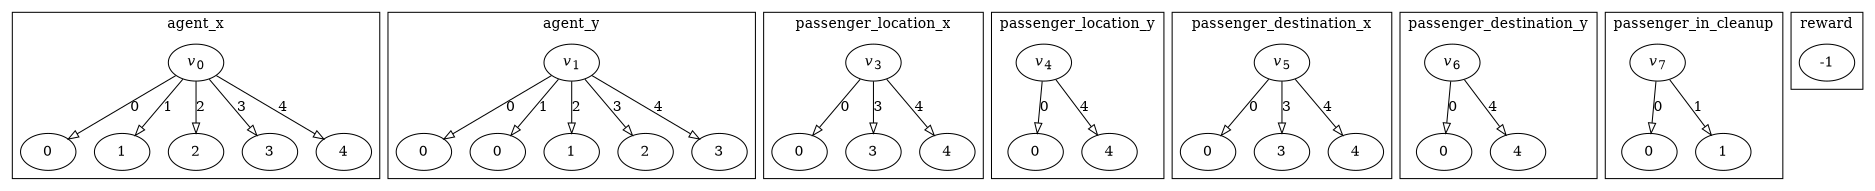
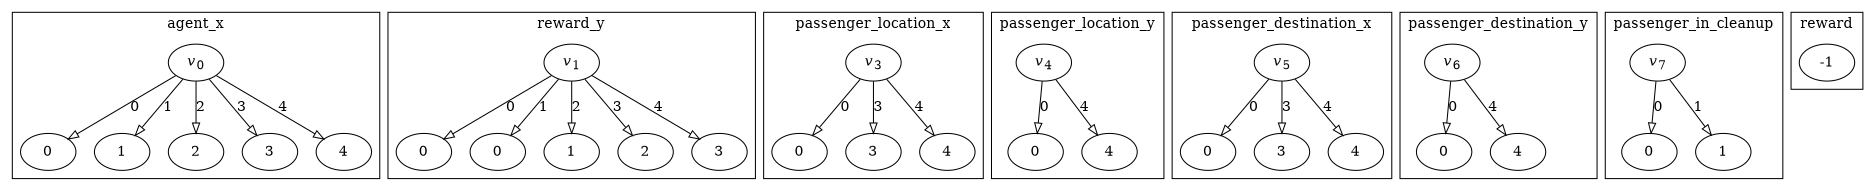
(572, 24) -> (572, 24)
